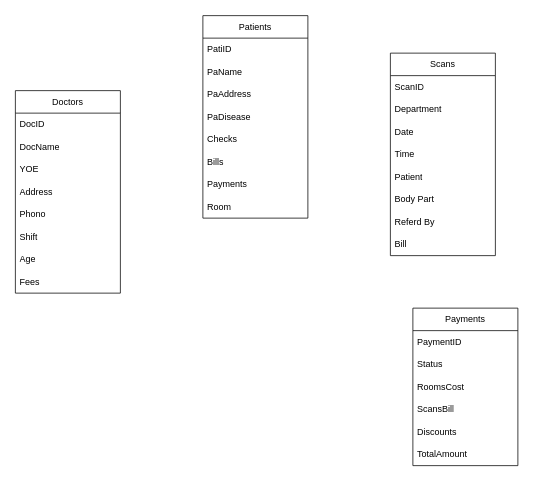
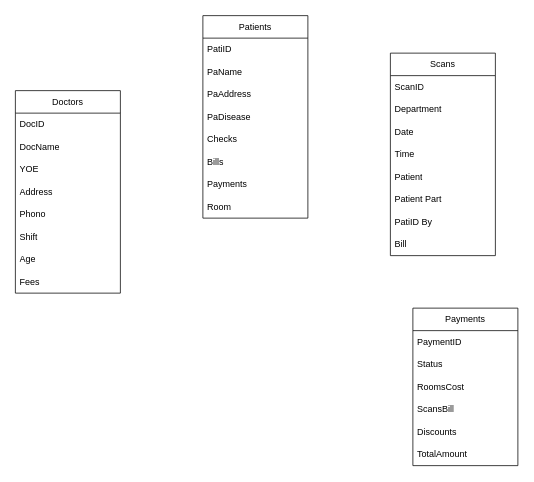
(416, 199) -> (423, 199)
(416, 222) -> (415, 222)
